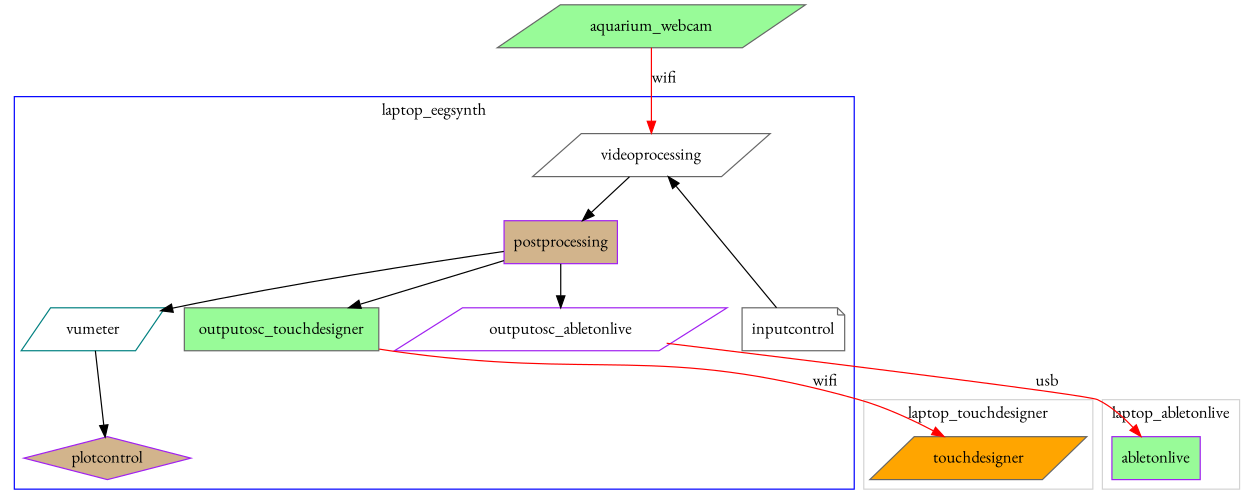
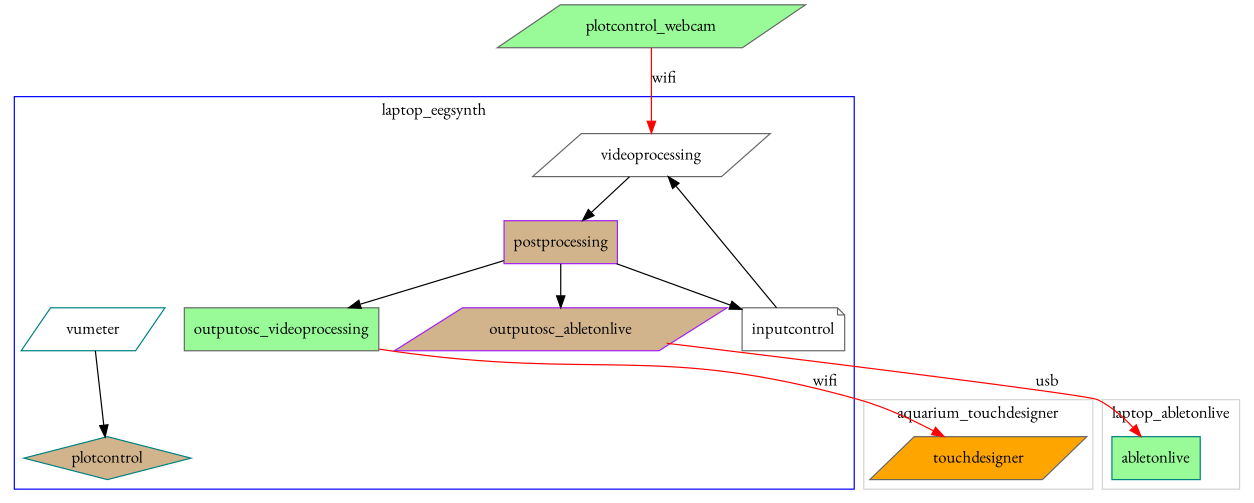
(651, 26) -> (651, 26)
(338, 277) -> (673, 284)
(282, 329) -> (282, 329)
(561, 329) -> (561, 329)
(978, 413) -> (978, 413)
(107, 458) -> (107, 458)
(1156, 458) -> (1156, 458)
